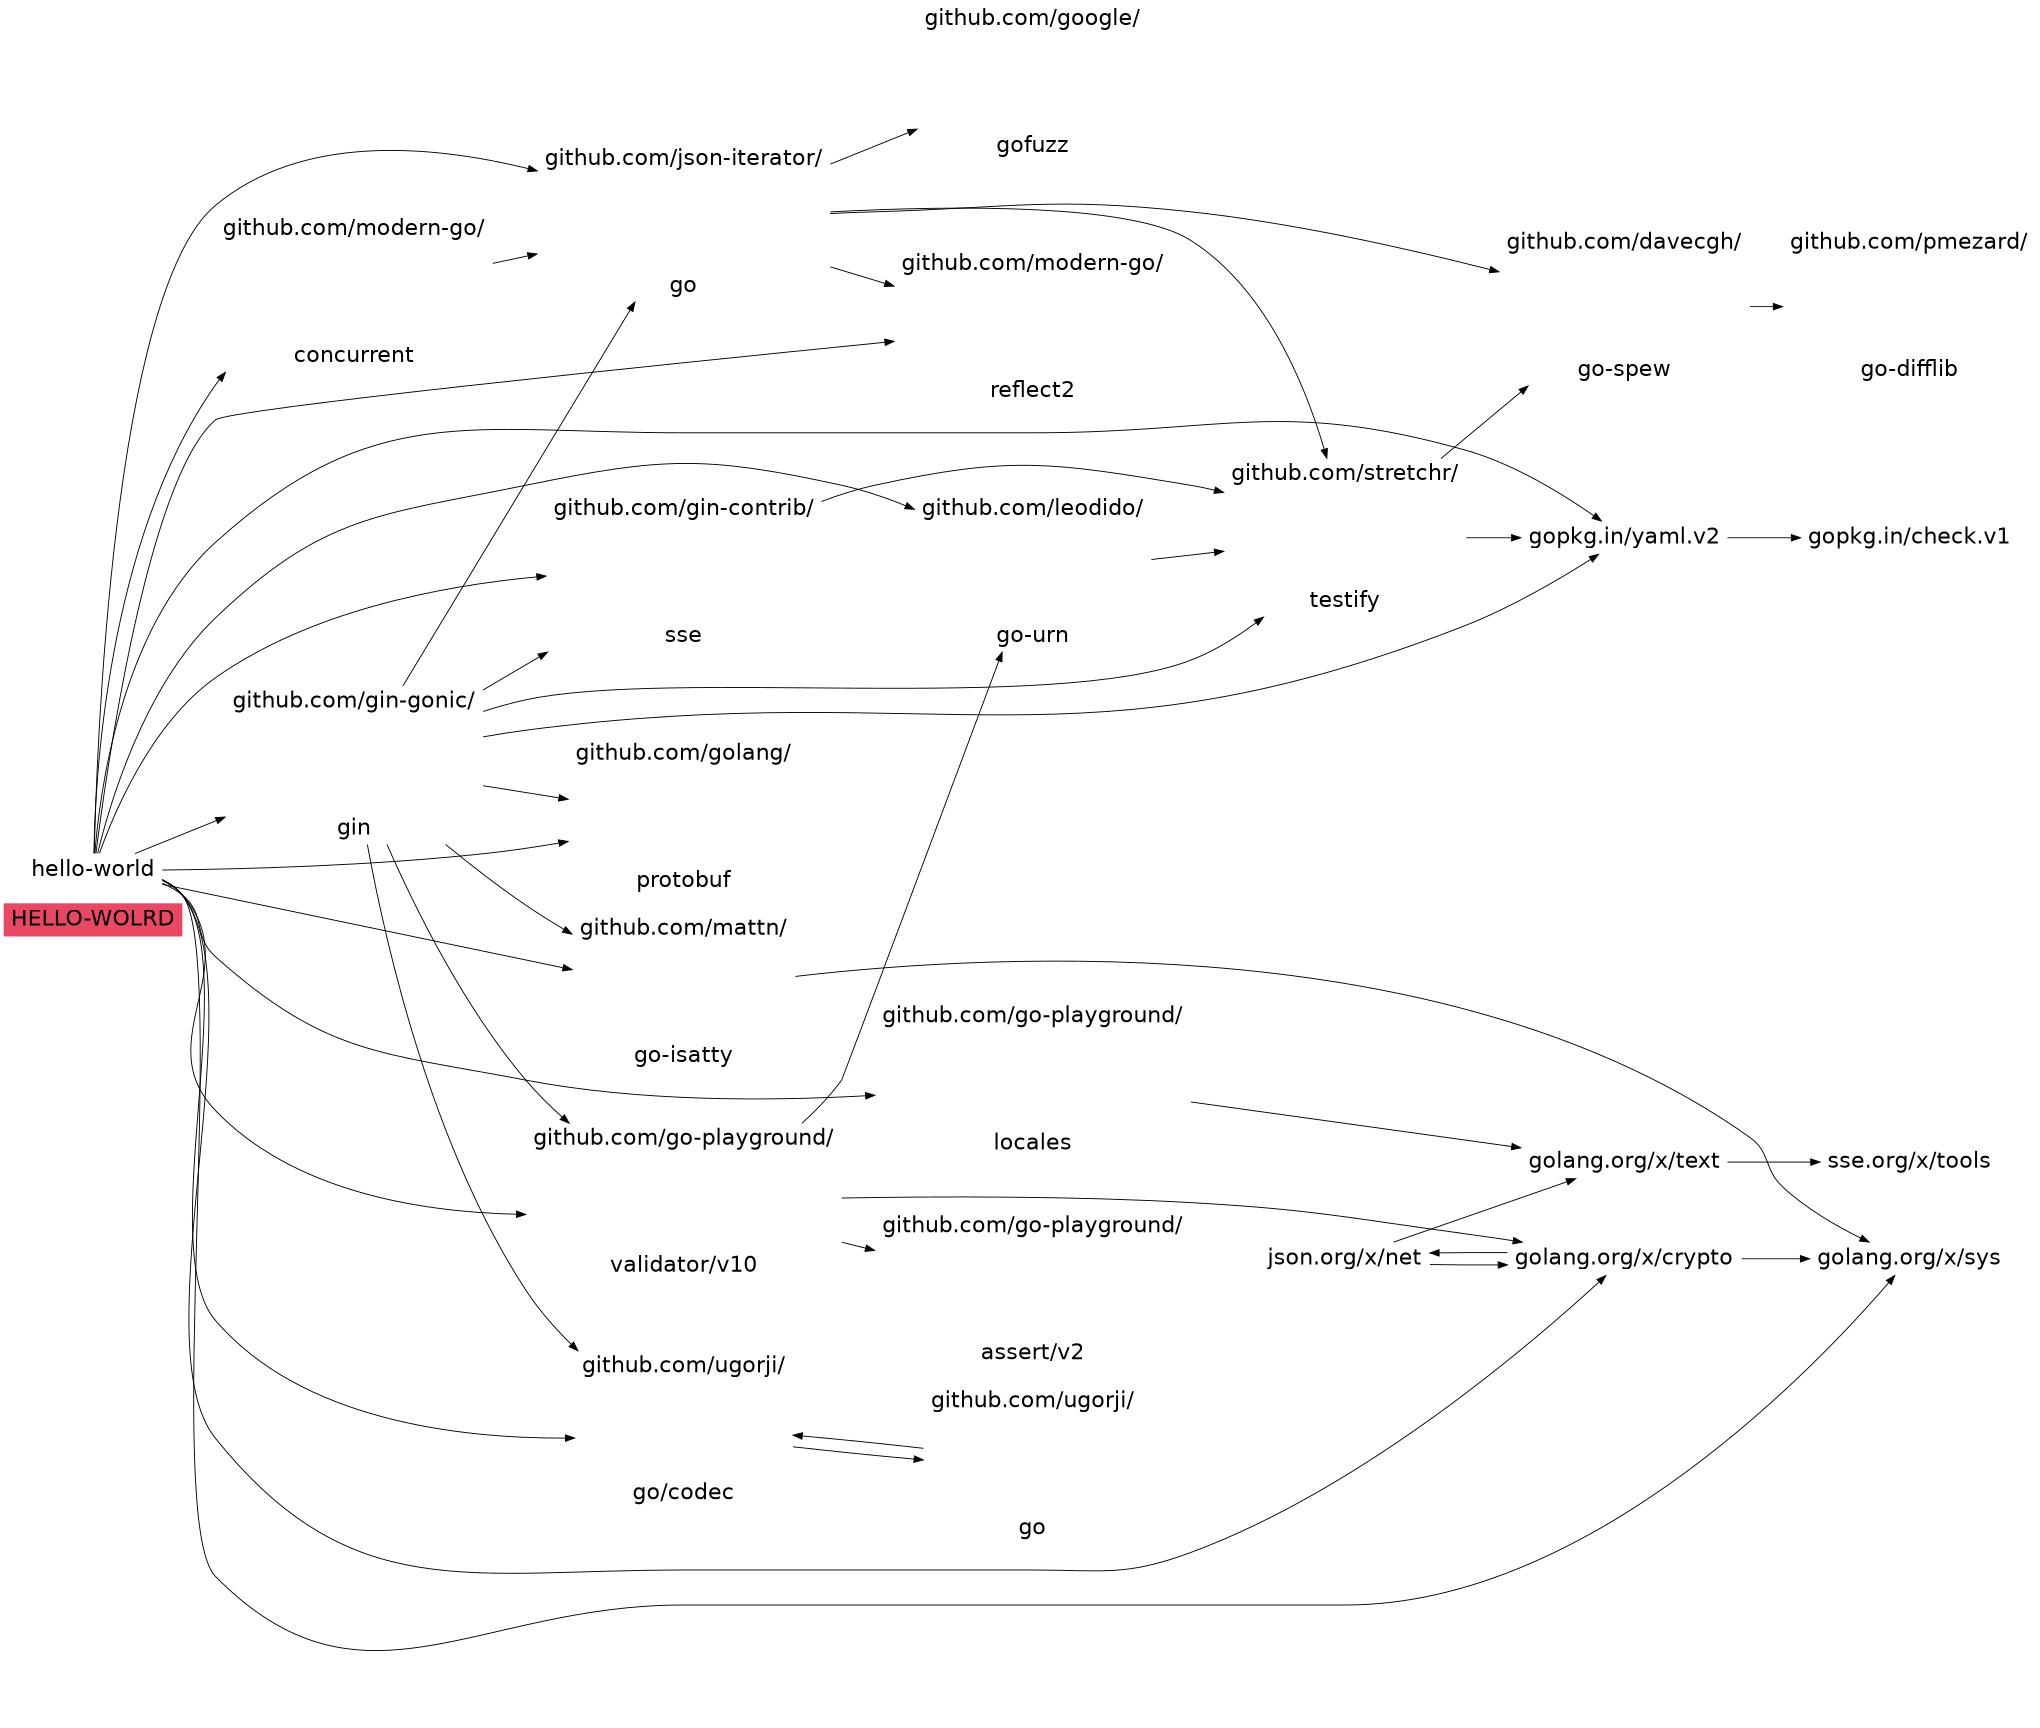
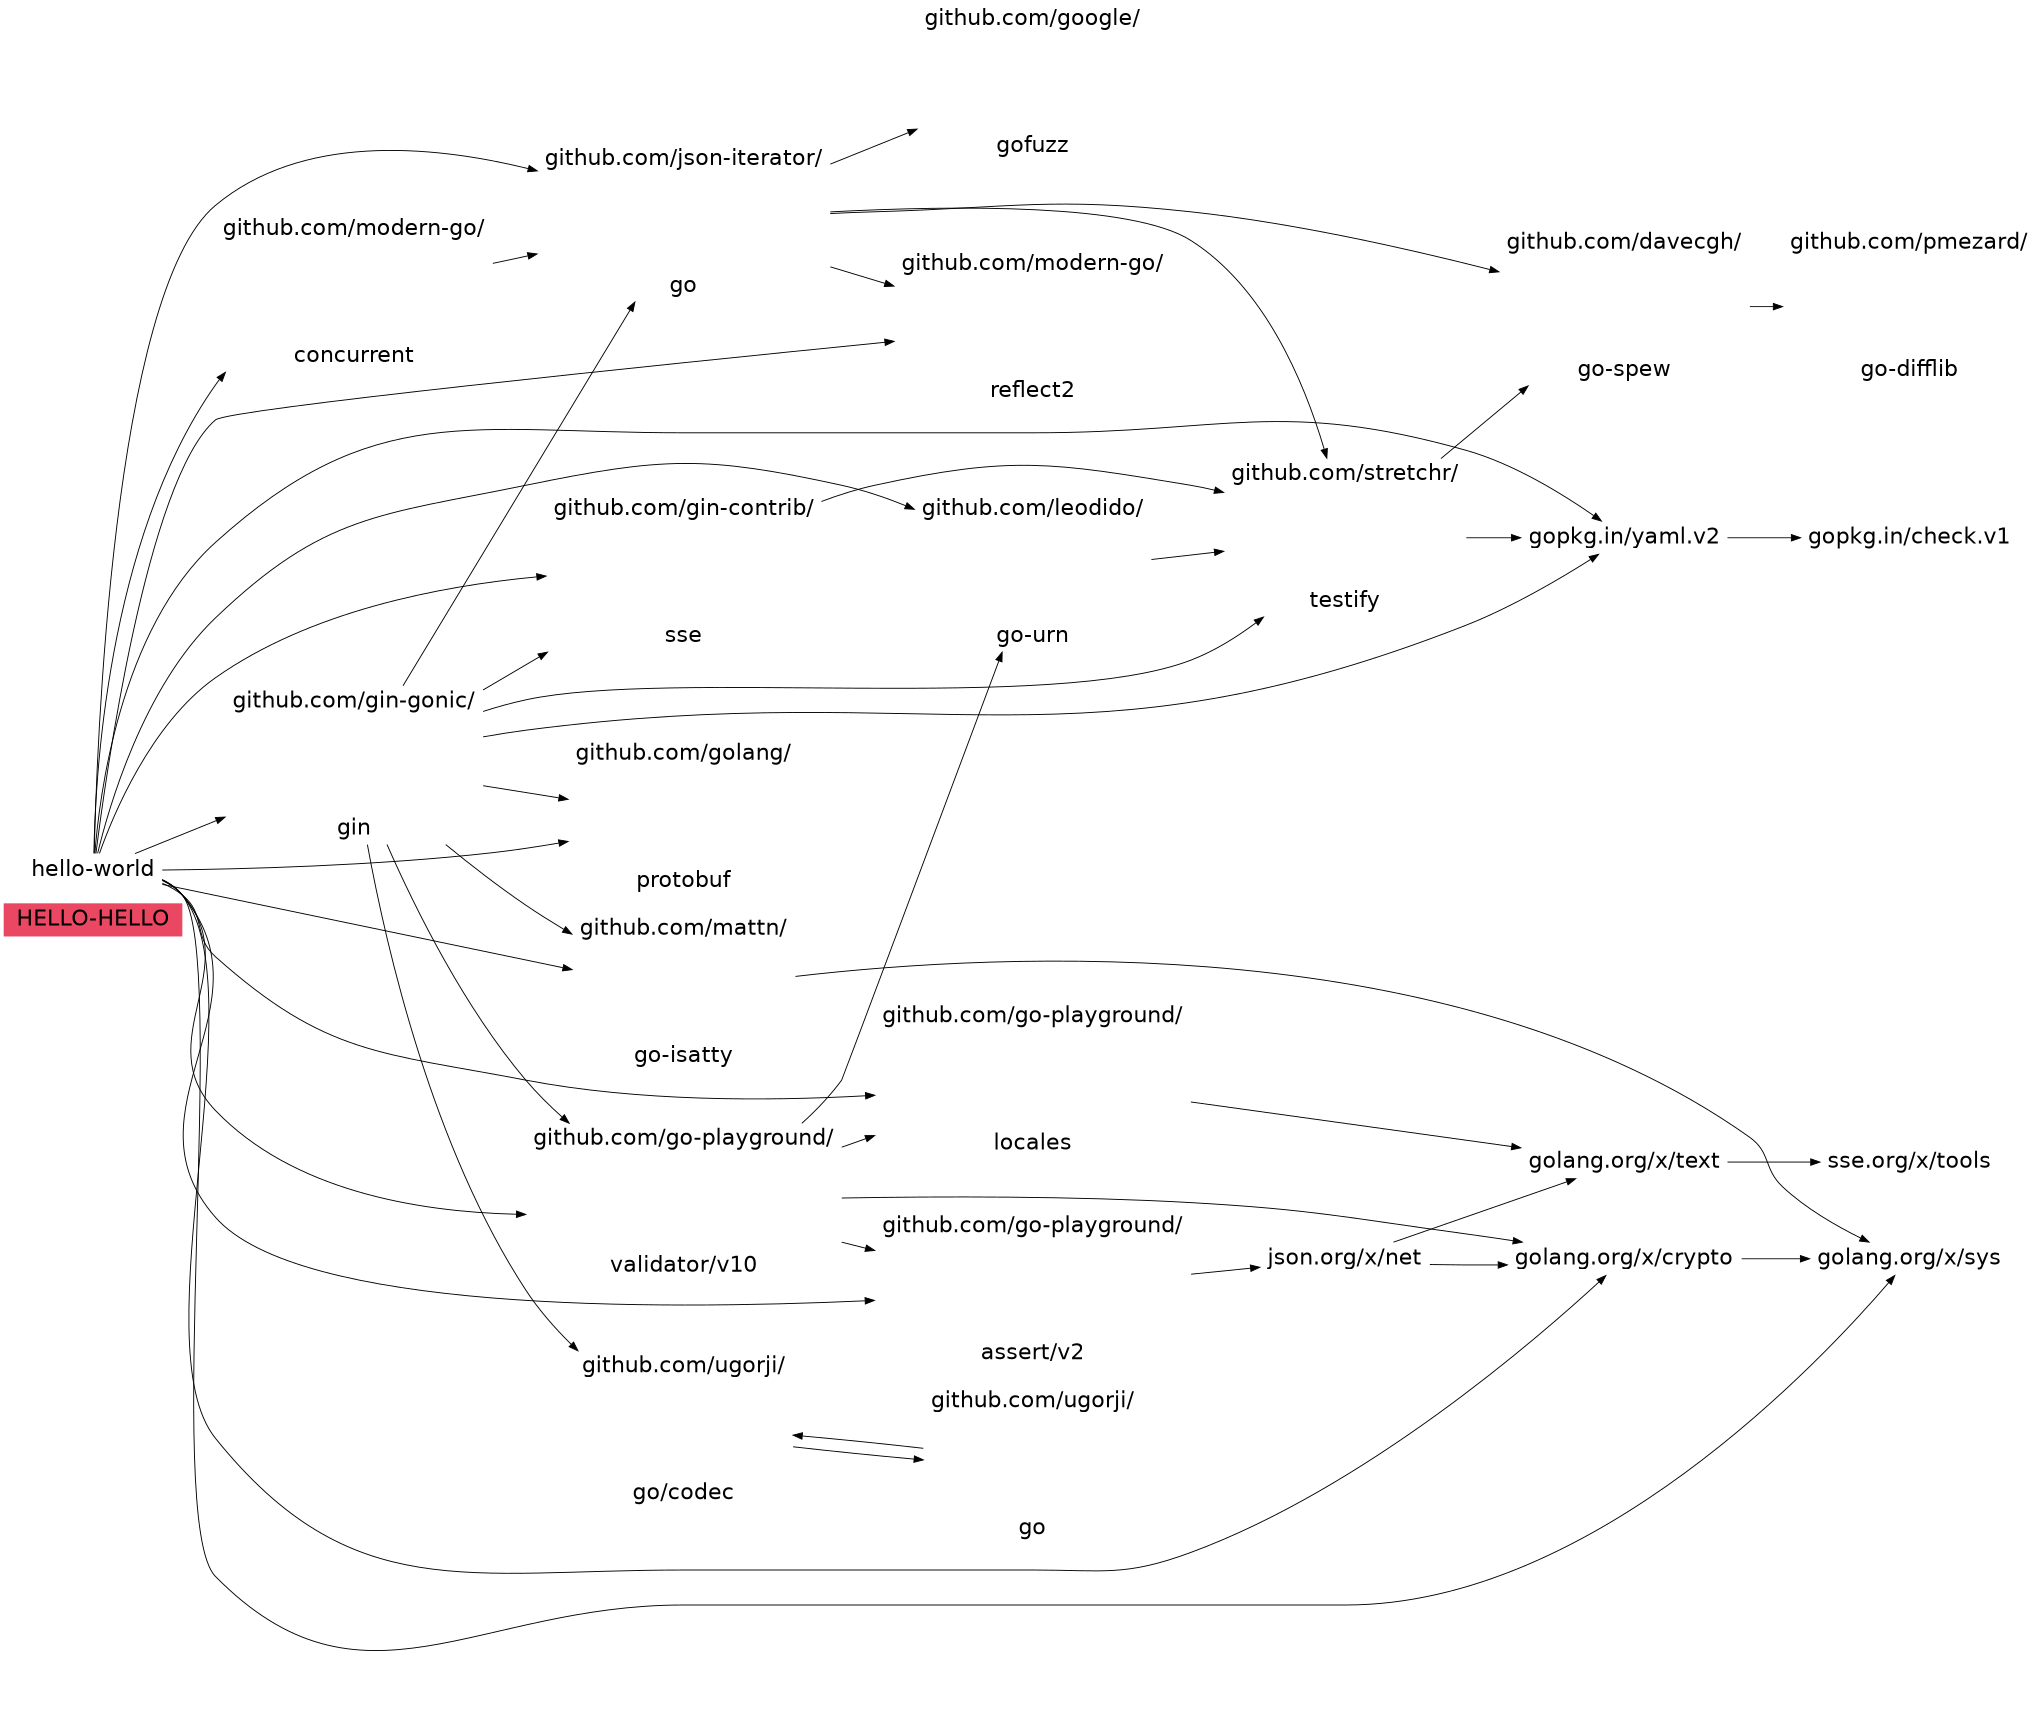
(93, 920) -> (93, 920)
none -> (854, 1143)
(1473, 1253) -> (1221, 1271)
(208, 1304) -> (351, 1277)
